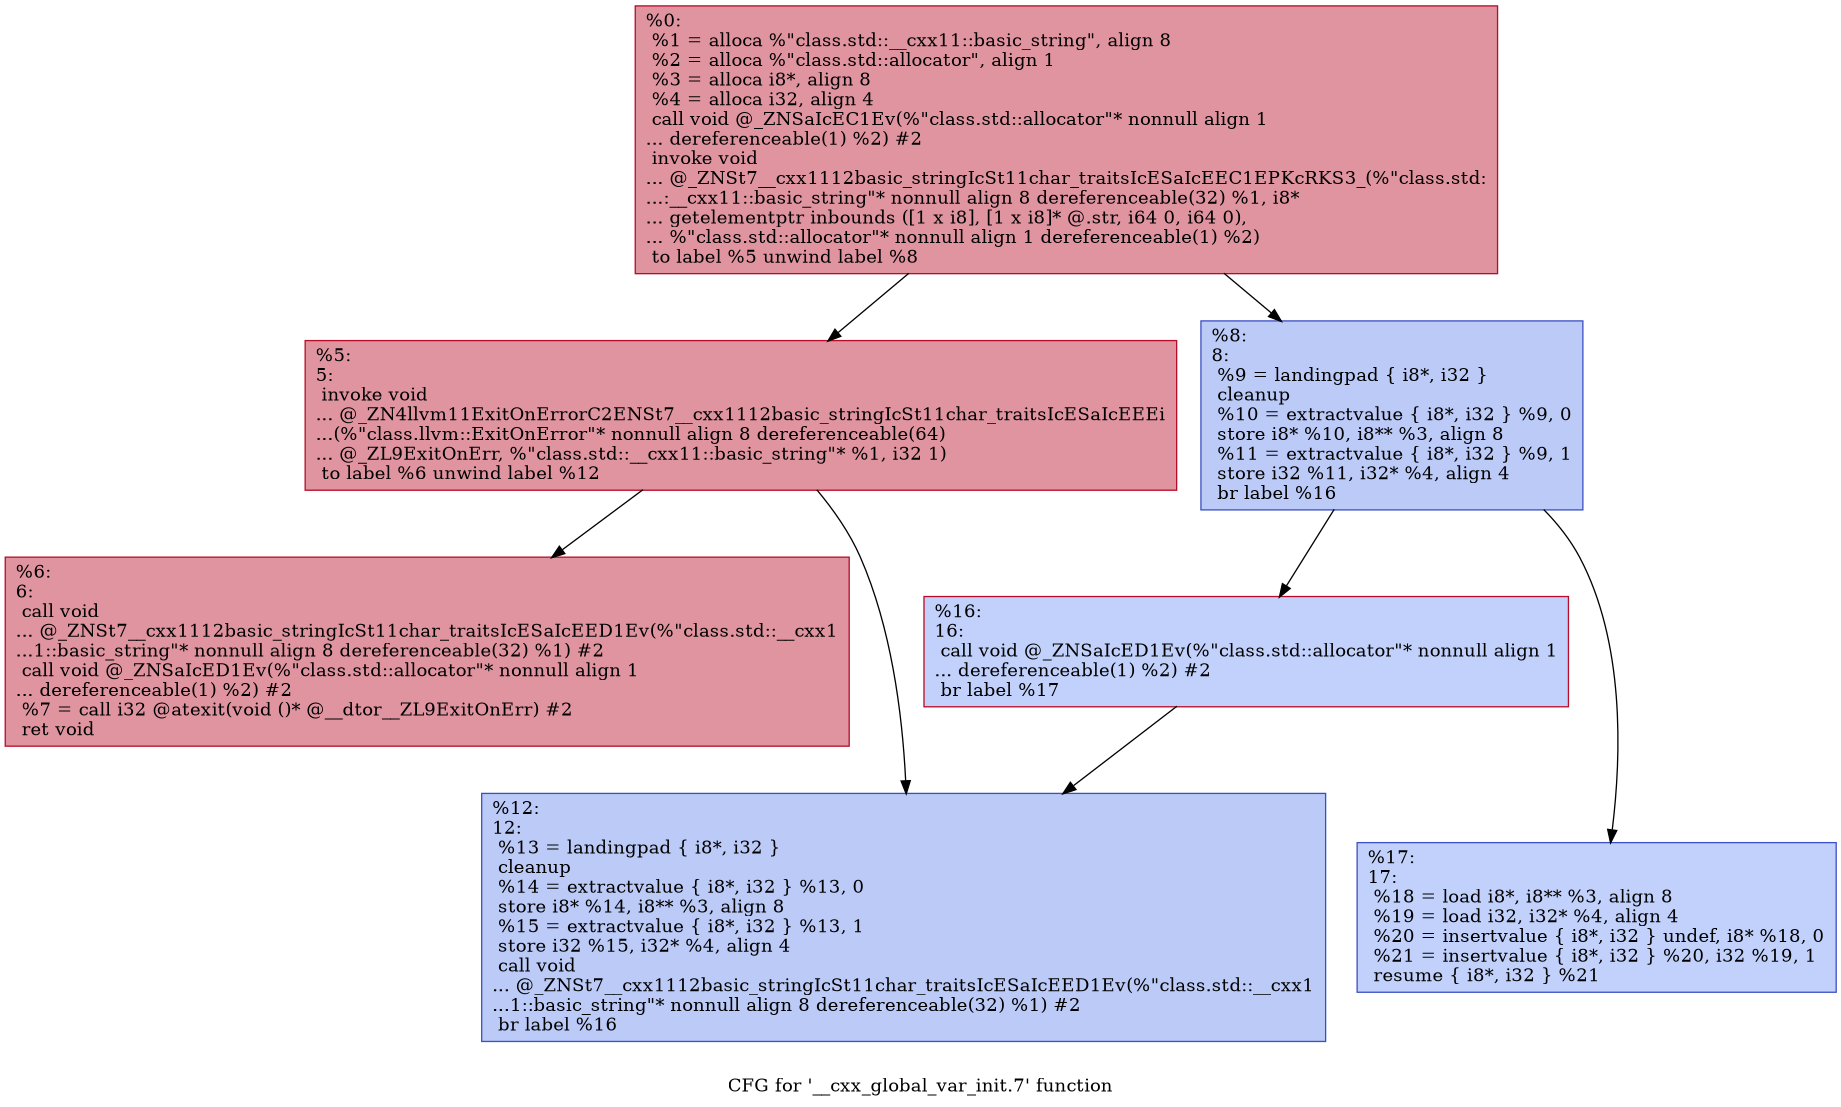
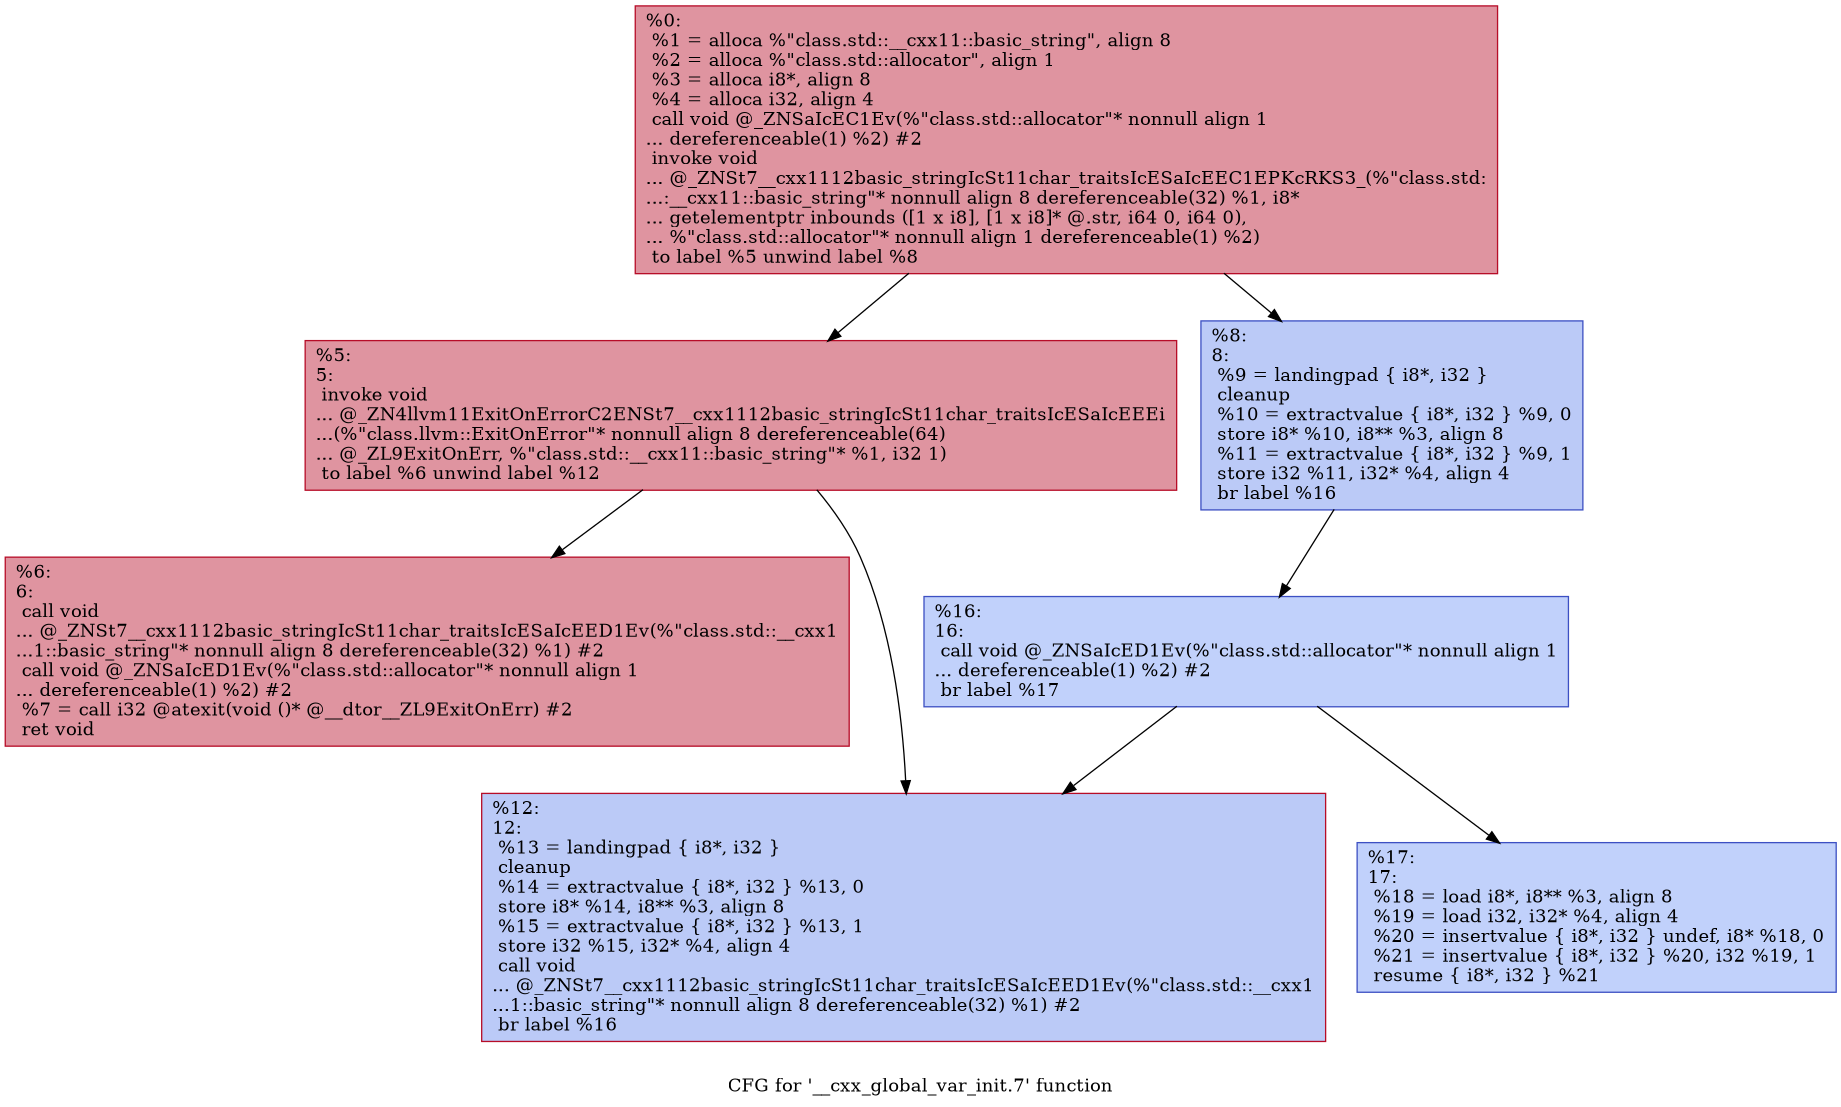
(1246, 652) -> (1246, 652)
(1612, 661) -> (1403, 771)
(904, 917) -> (904, 917)
